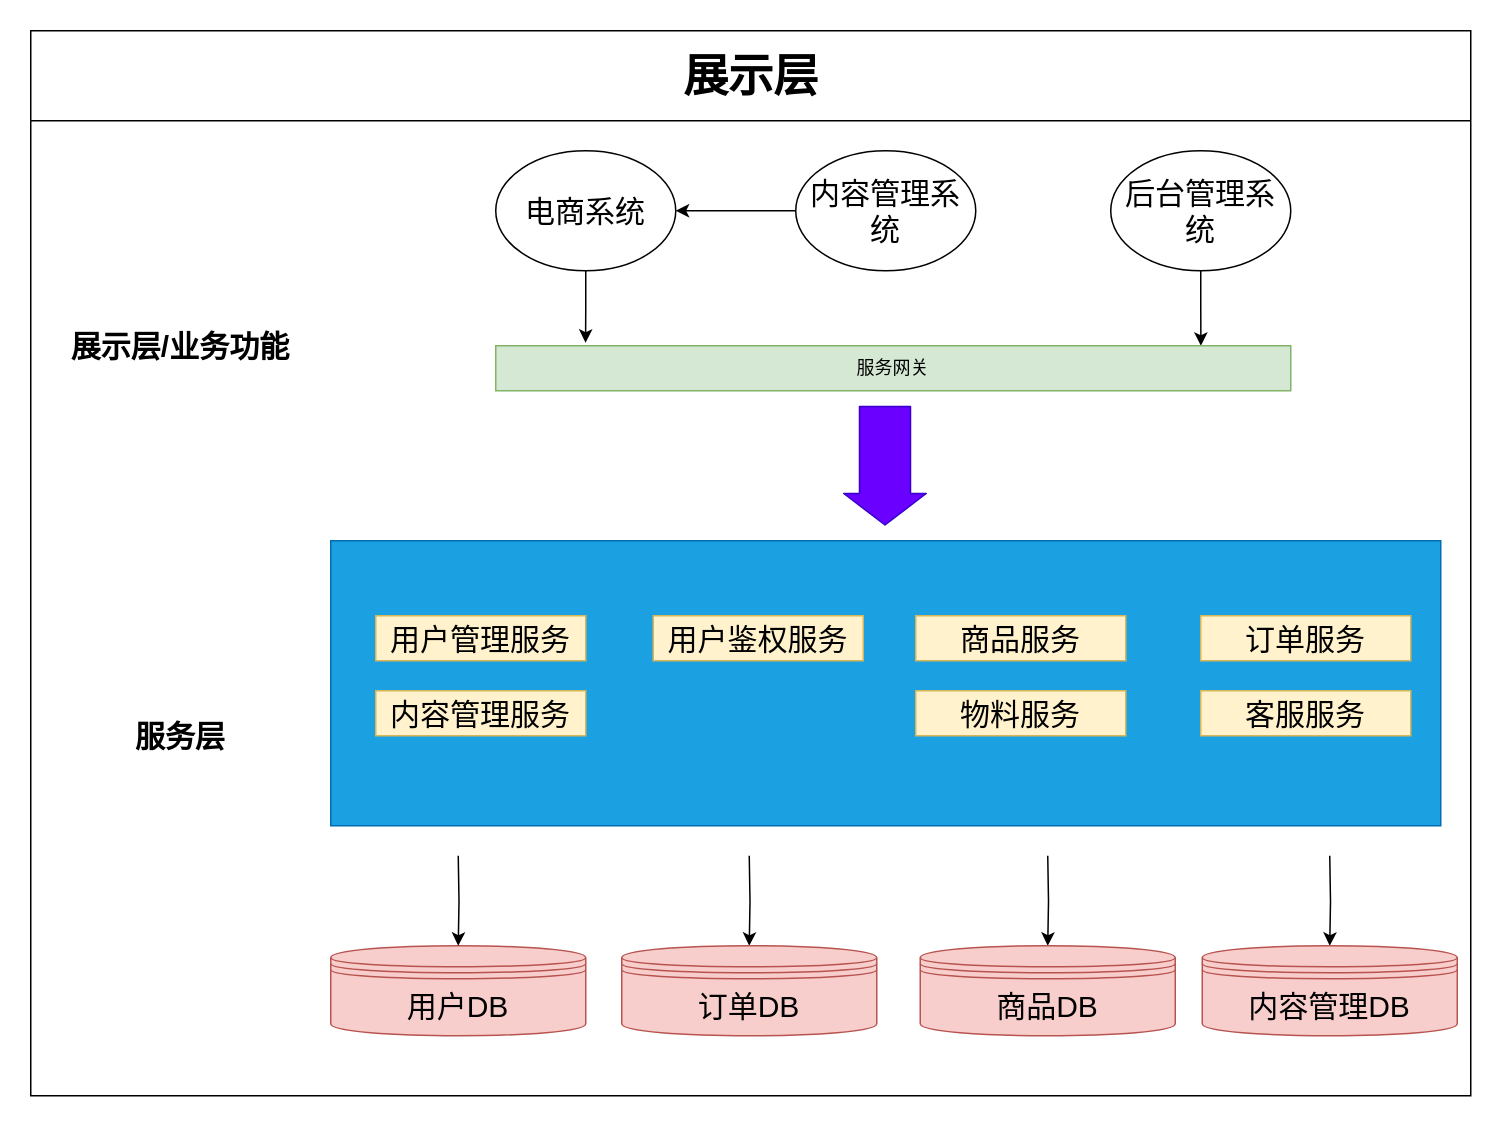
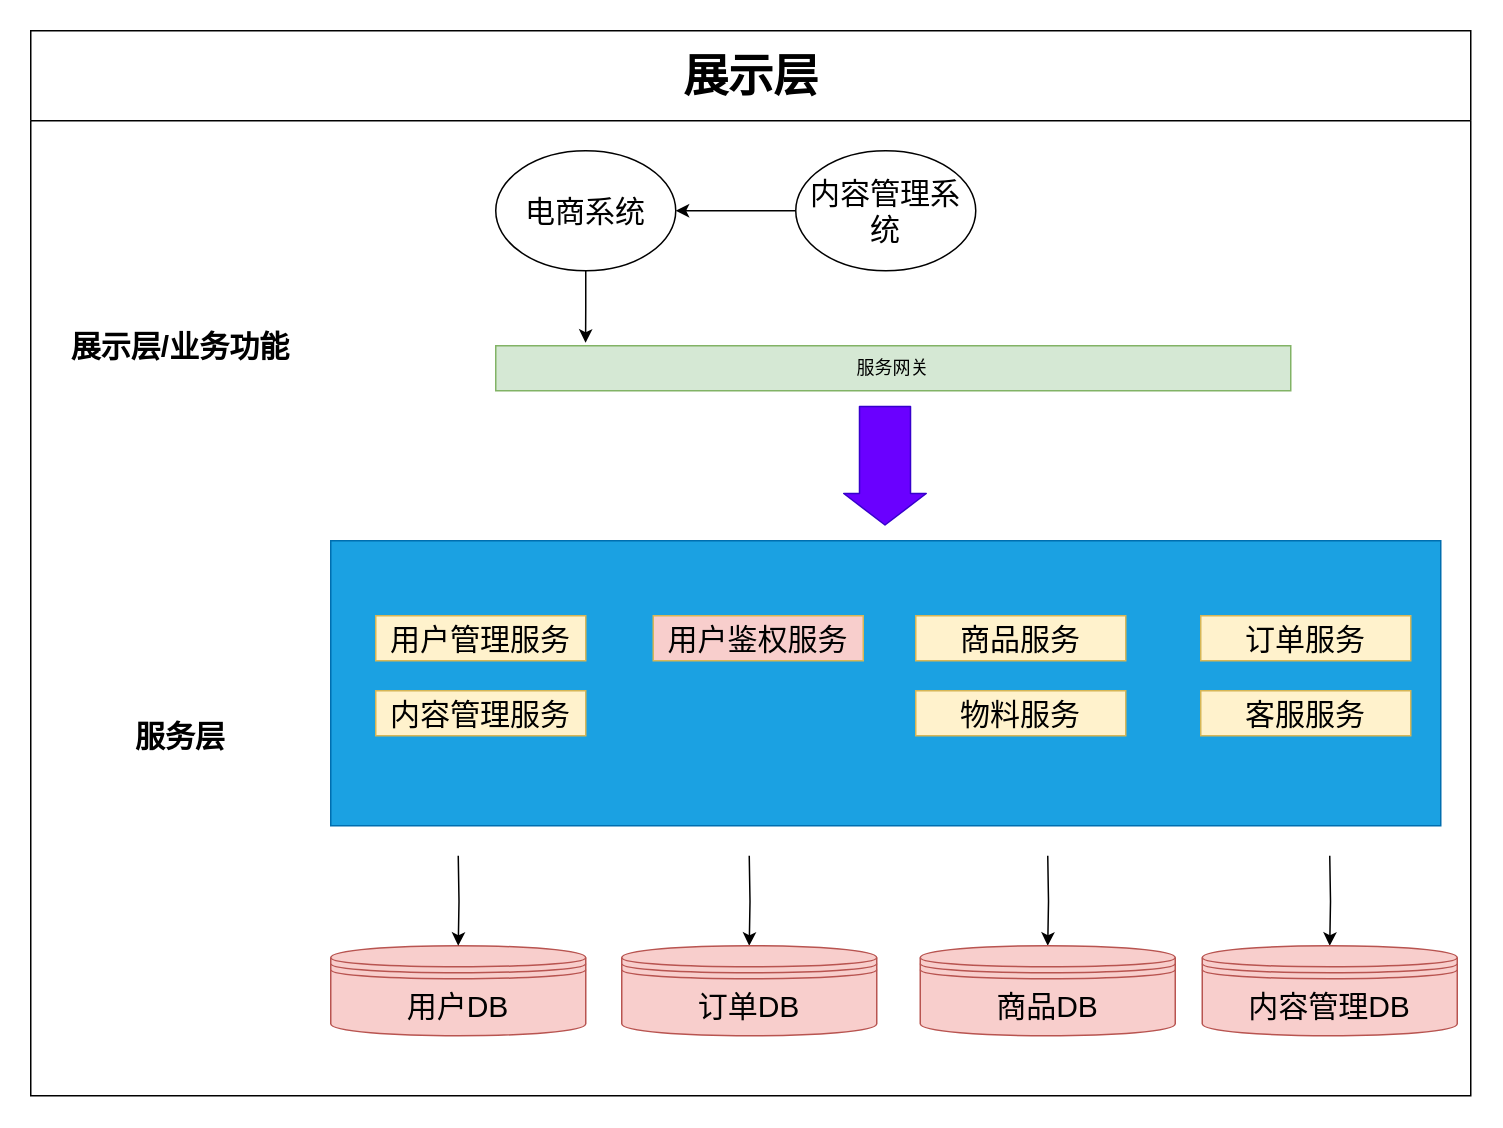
(1201, 211) -> none
(1201, 303) -> none
(758, 638) -> (758, 638)
